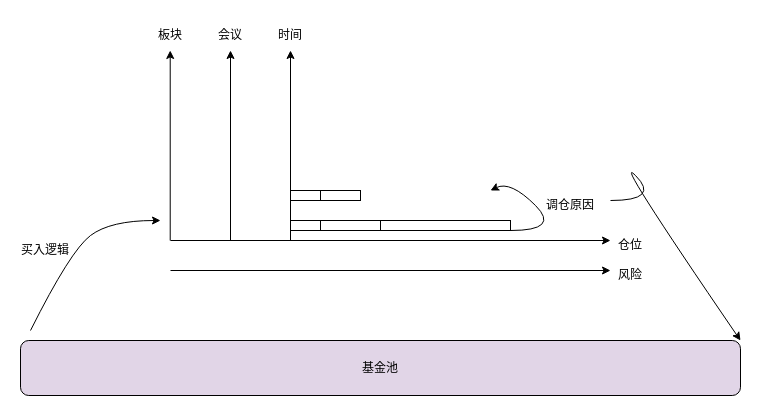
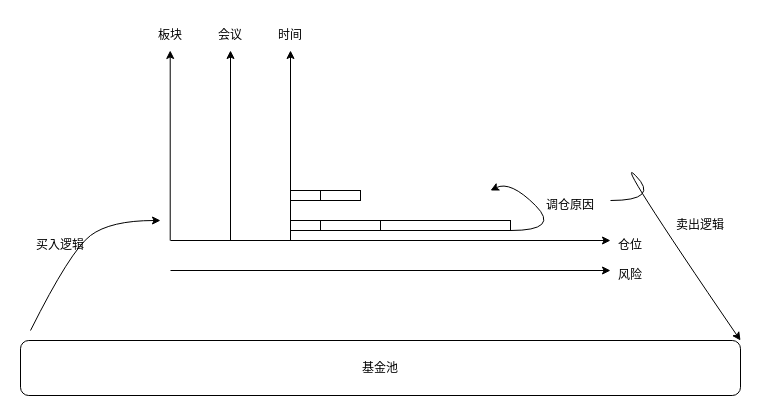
none -> (701, 226)
(46, 251) -> (61, 246)
(381, 368) -> (381, 368)
